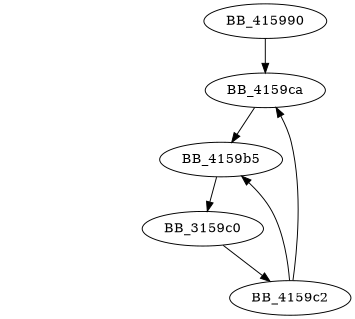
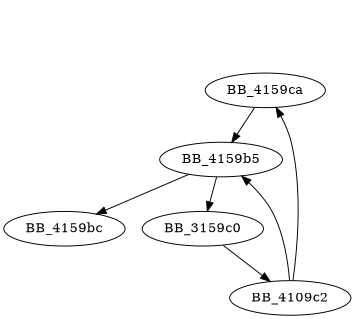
(265, 21) -> none
none -> (64, 229)
(290, 298) -> (290, 298)
